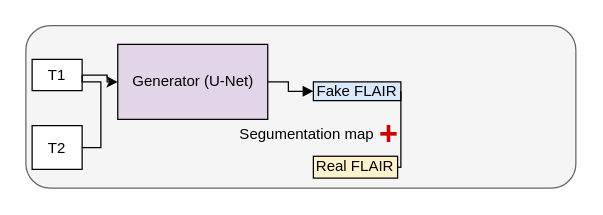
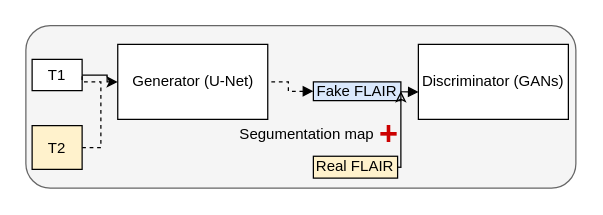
(193, 82) -> (193, 82)
(288, 82) -> (288, 82)
none -> (493, 82)
none -> (402, 92)
(401, 98) -> (401, 101)
(101, 113) -> (101, 113)
(57, 148) -> (57, 148)
